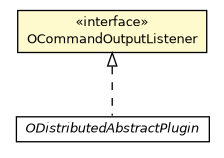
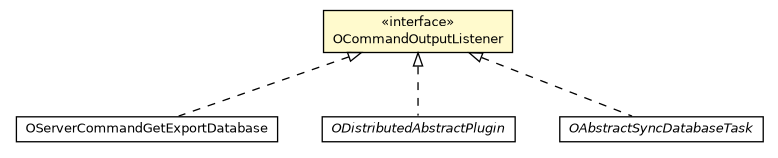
none -> (146, 129)
none -> (661, 129)
